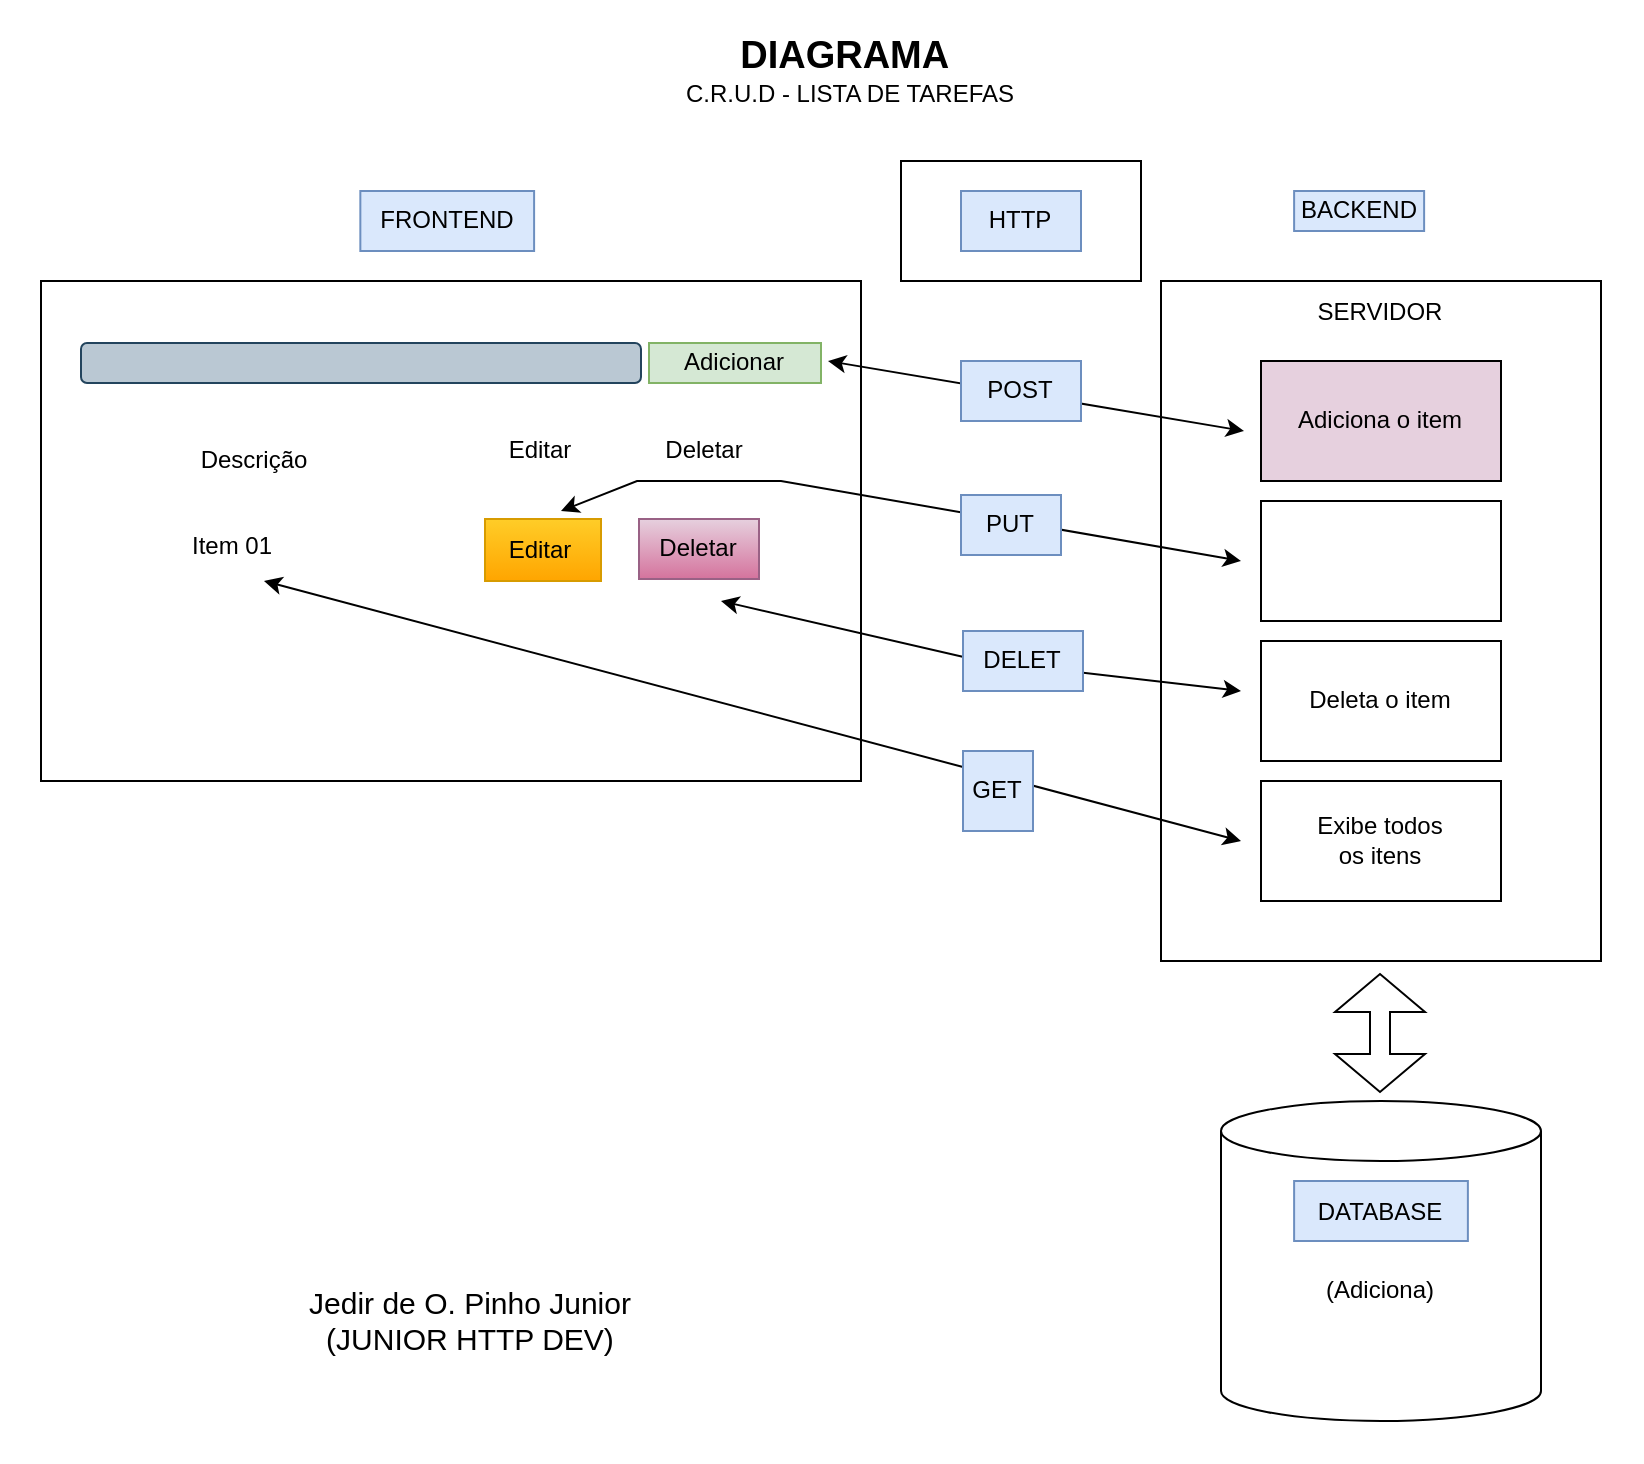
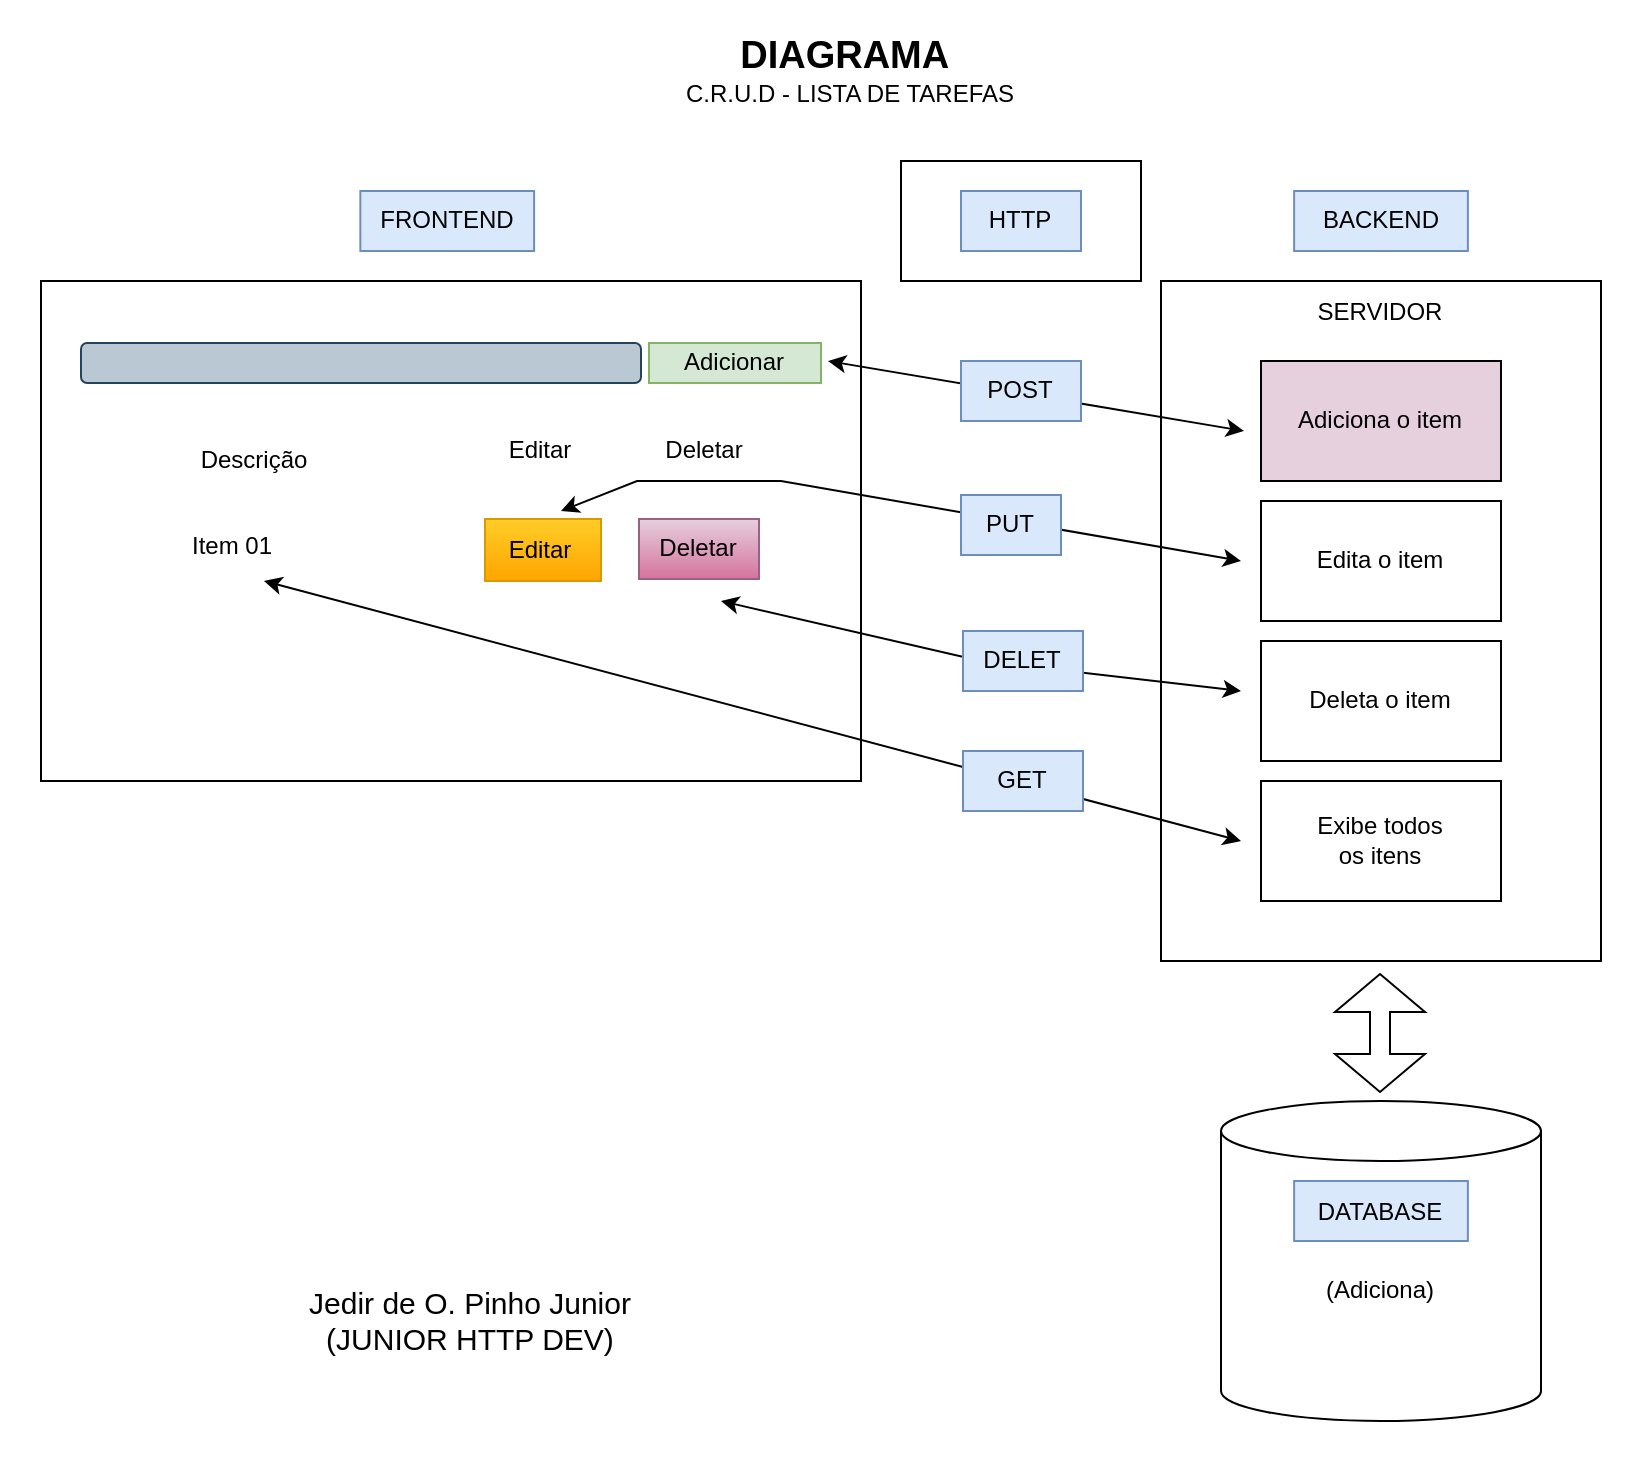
(1359, 211) -> (1381, 221)
none -> (1381, 561)
(998, 791) -> (1023, 781)
